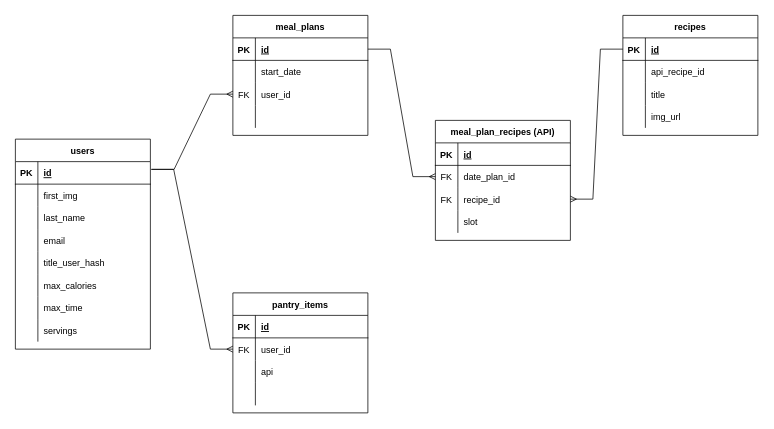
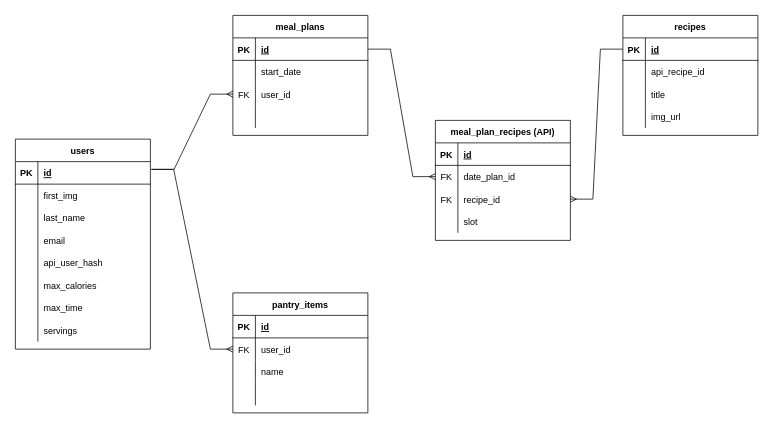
(79, 263) -> (75, 263)
(267, 372) -> (271, 372)
